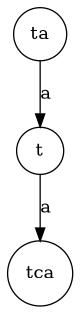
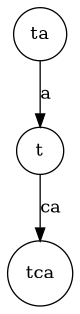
(46, 208) -> (51, 208)
